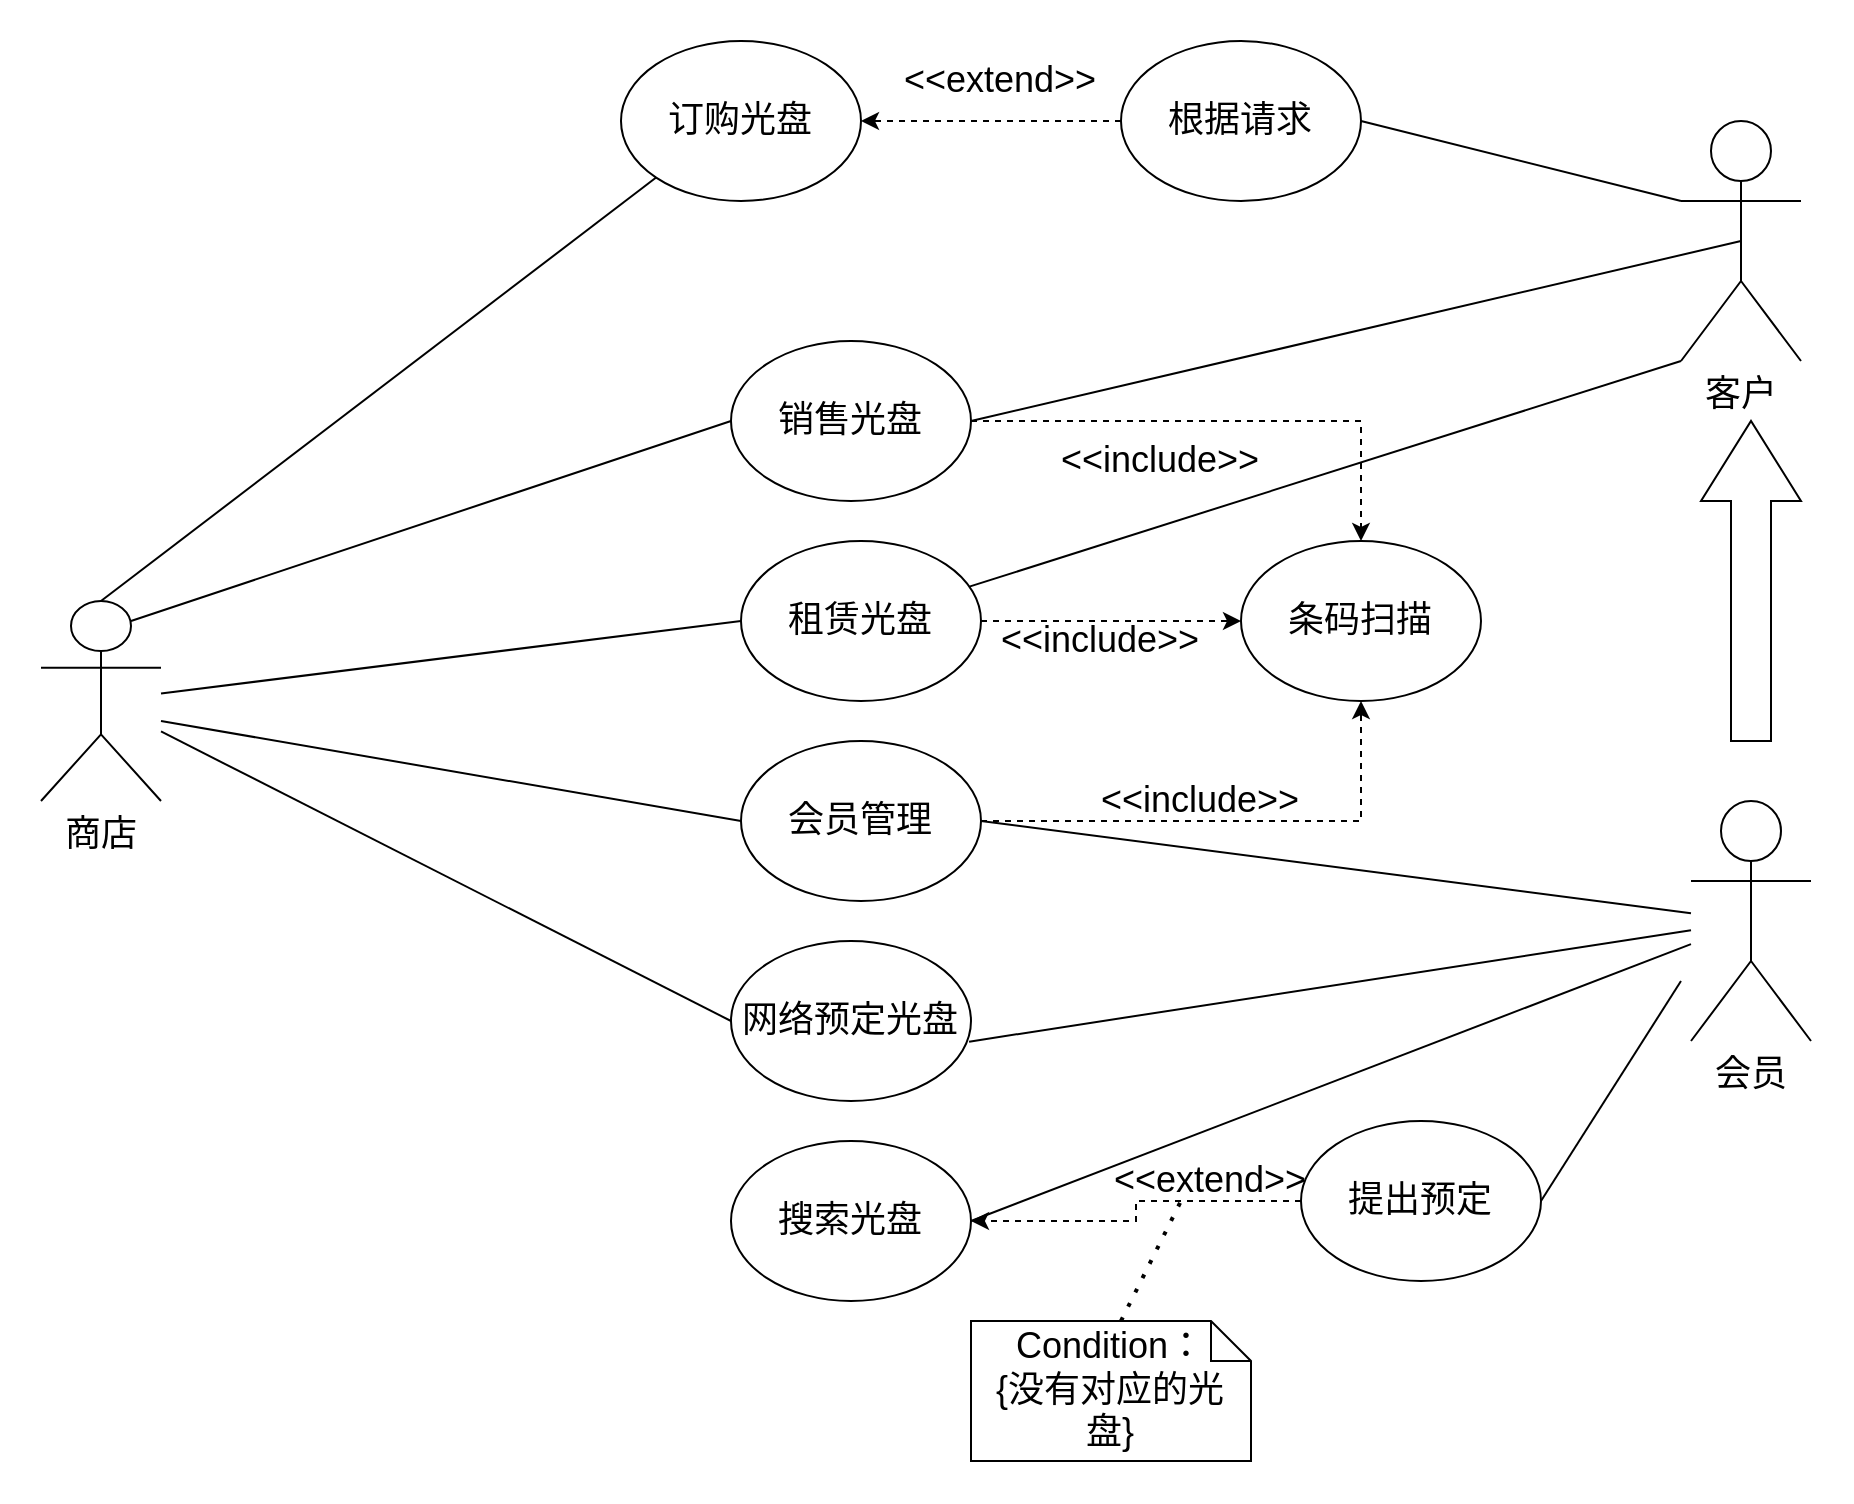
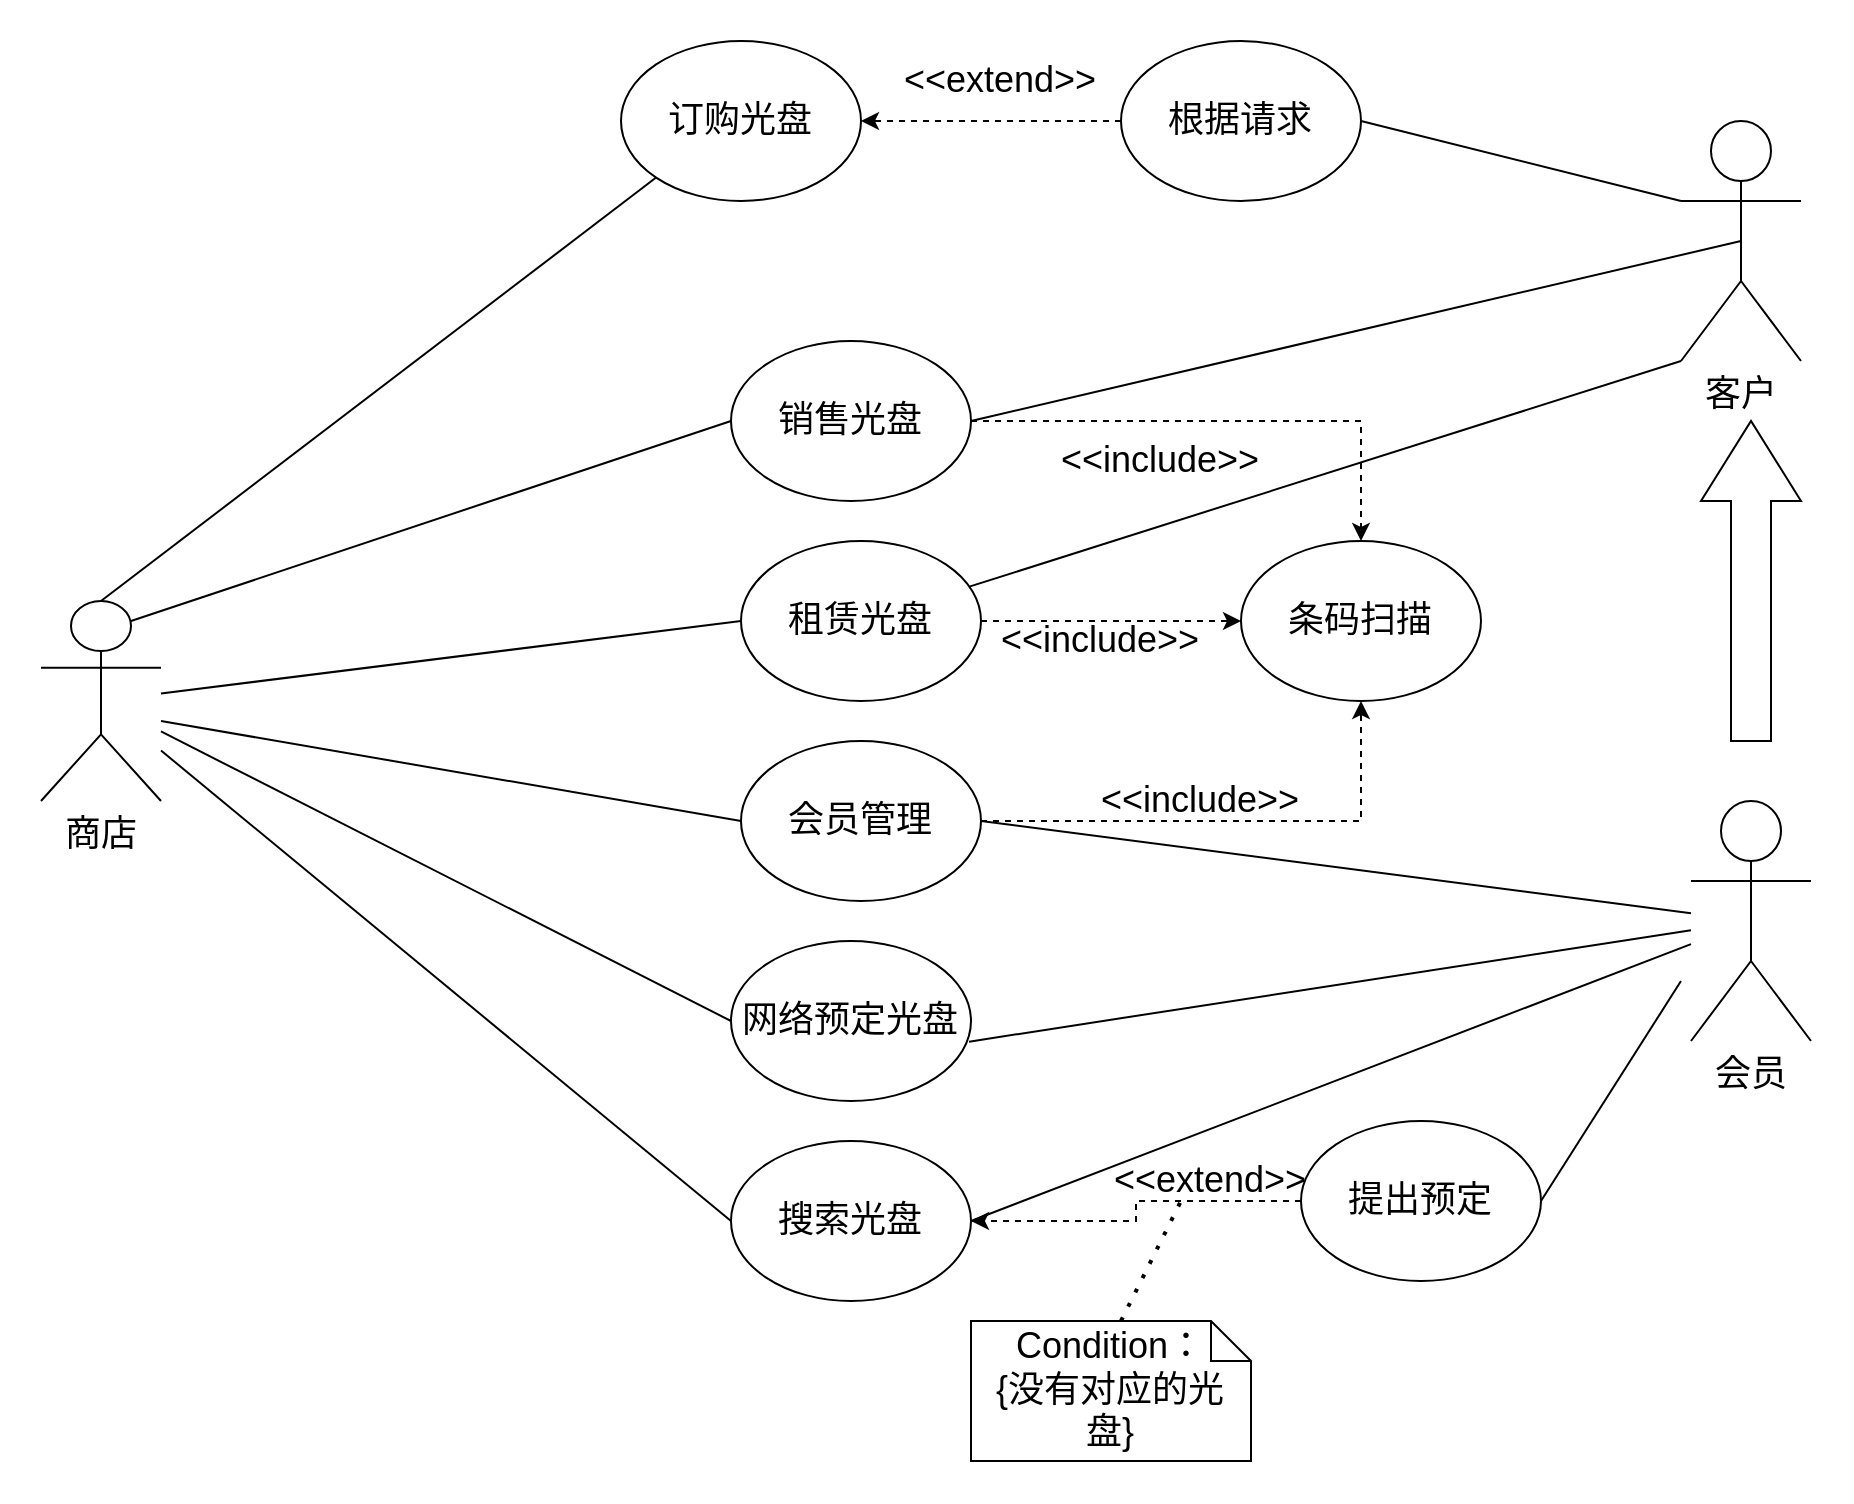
none -> (446, 985)
